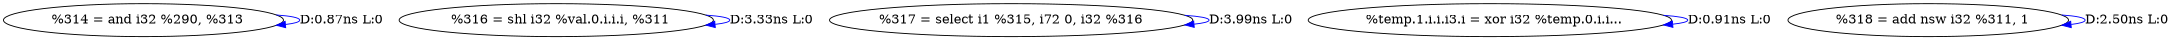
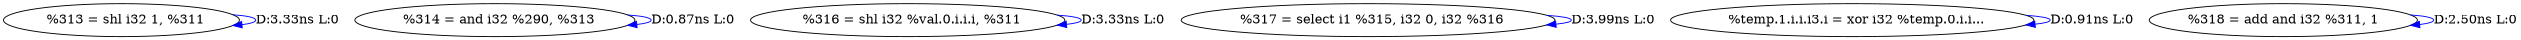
none -> (121, 20)
(1011, 20) -> (1368, 20)
(1928, 20) -> (2283, 20)
